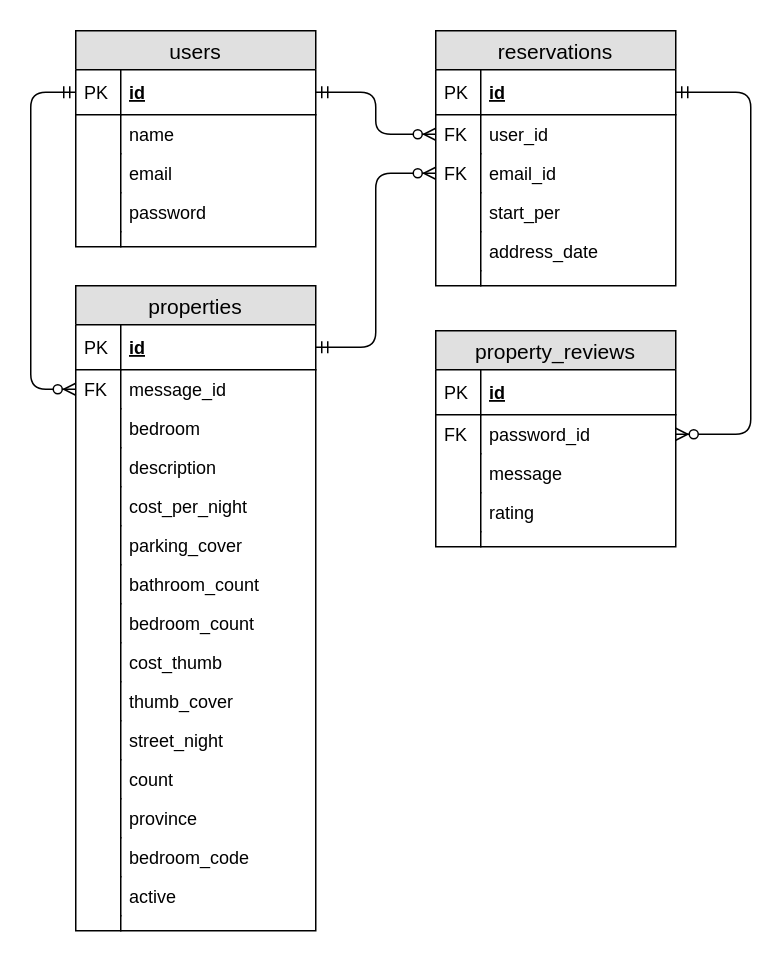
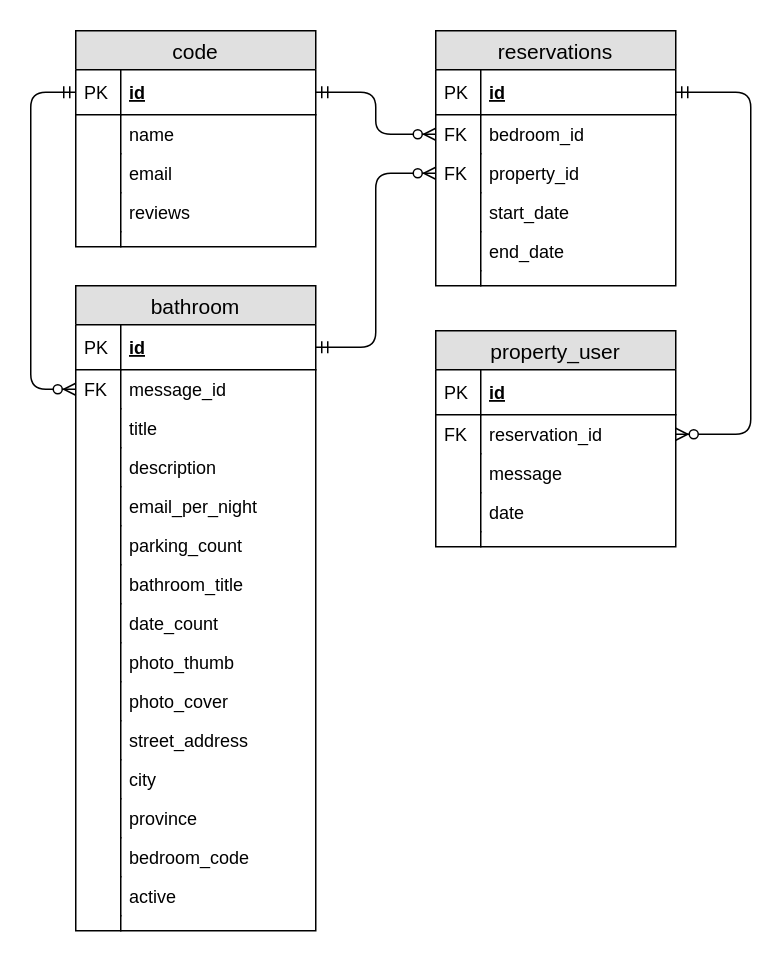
(195, 52) -> (195, 52)
(522, 135) -> (537, 135)
(522, 174) -> (542, 174)
(169, 213) -> (162, 213)
(534, 213) -> (539, 213)
(549, 252) -> (529, 252)
(195, 307) -> (195, 307)
(555, 352) -> (555, 352)
(164, 429) -> (150, 429)
(542, 435) -> (555, 435)
(197, 507) -> (198, 507)
(517, 513) -> (509, 513)
(192, 546) -> (192, 546)
(200, 585) -> (195, 585)
(195, 624) -> (179, 624)
(179, 663) -> (184, 663)
(184, 702) -> (184, 702)
(187, 741) -> (200, 741)
(154, 780) -> (147, 780)
